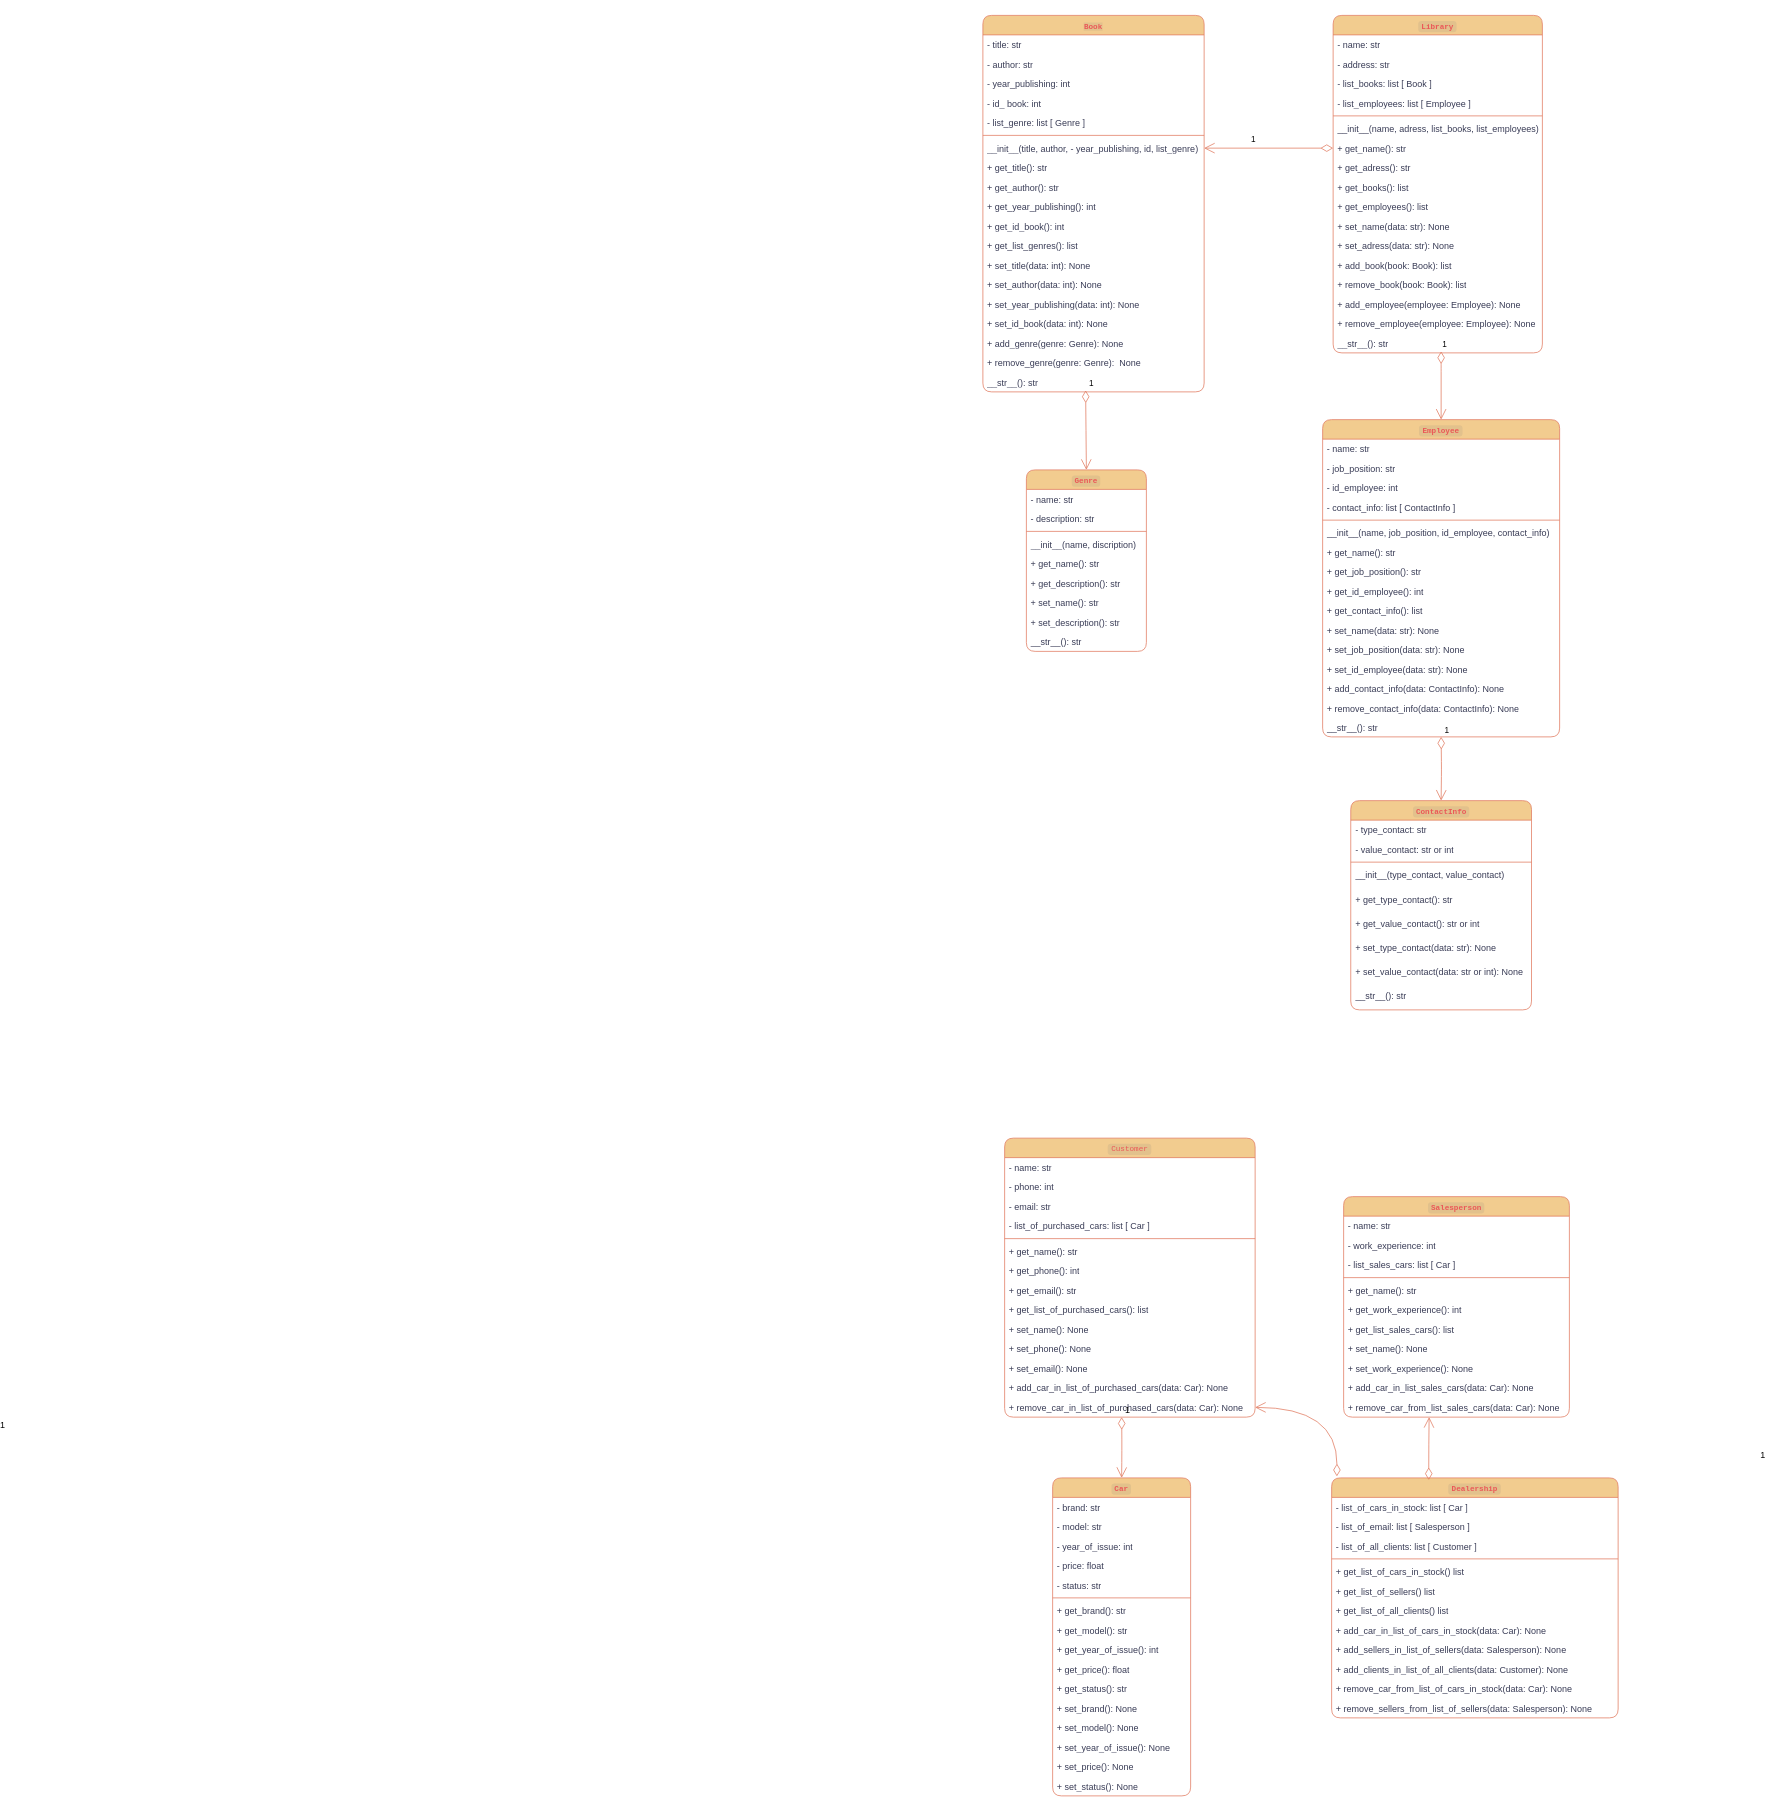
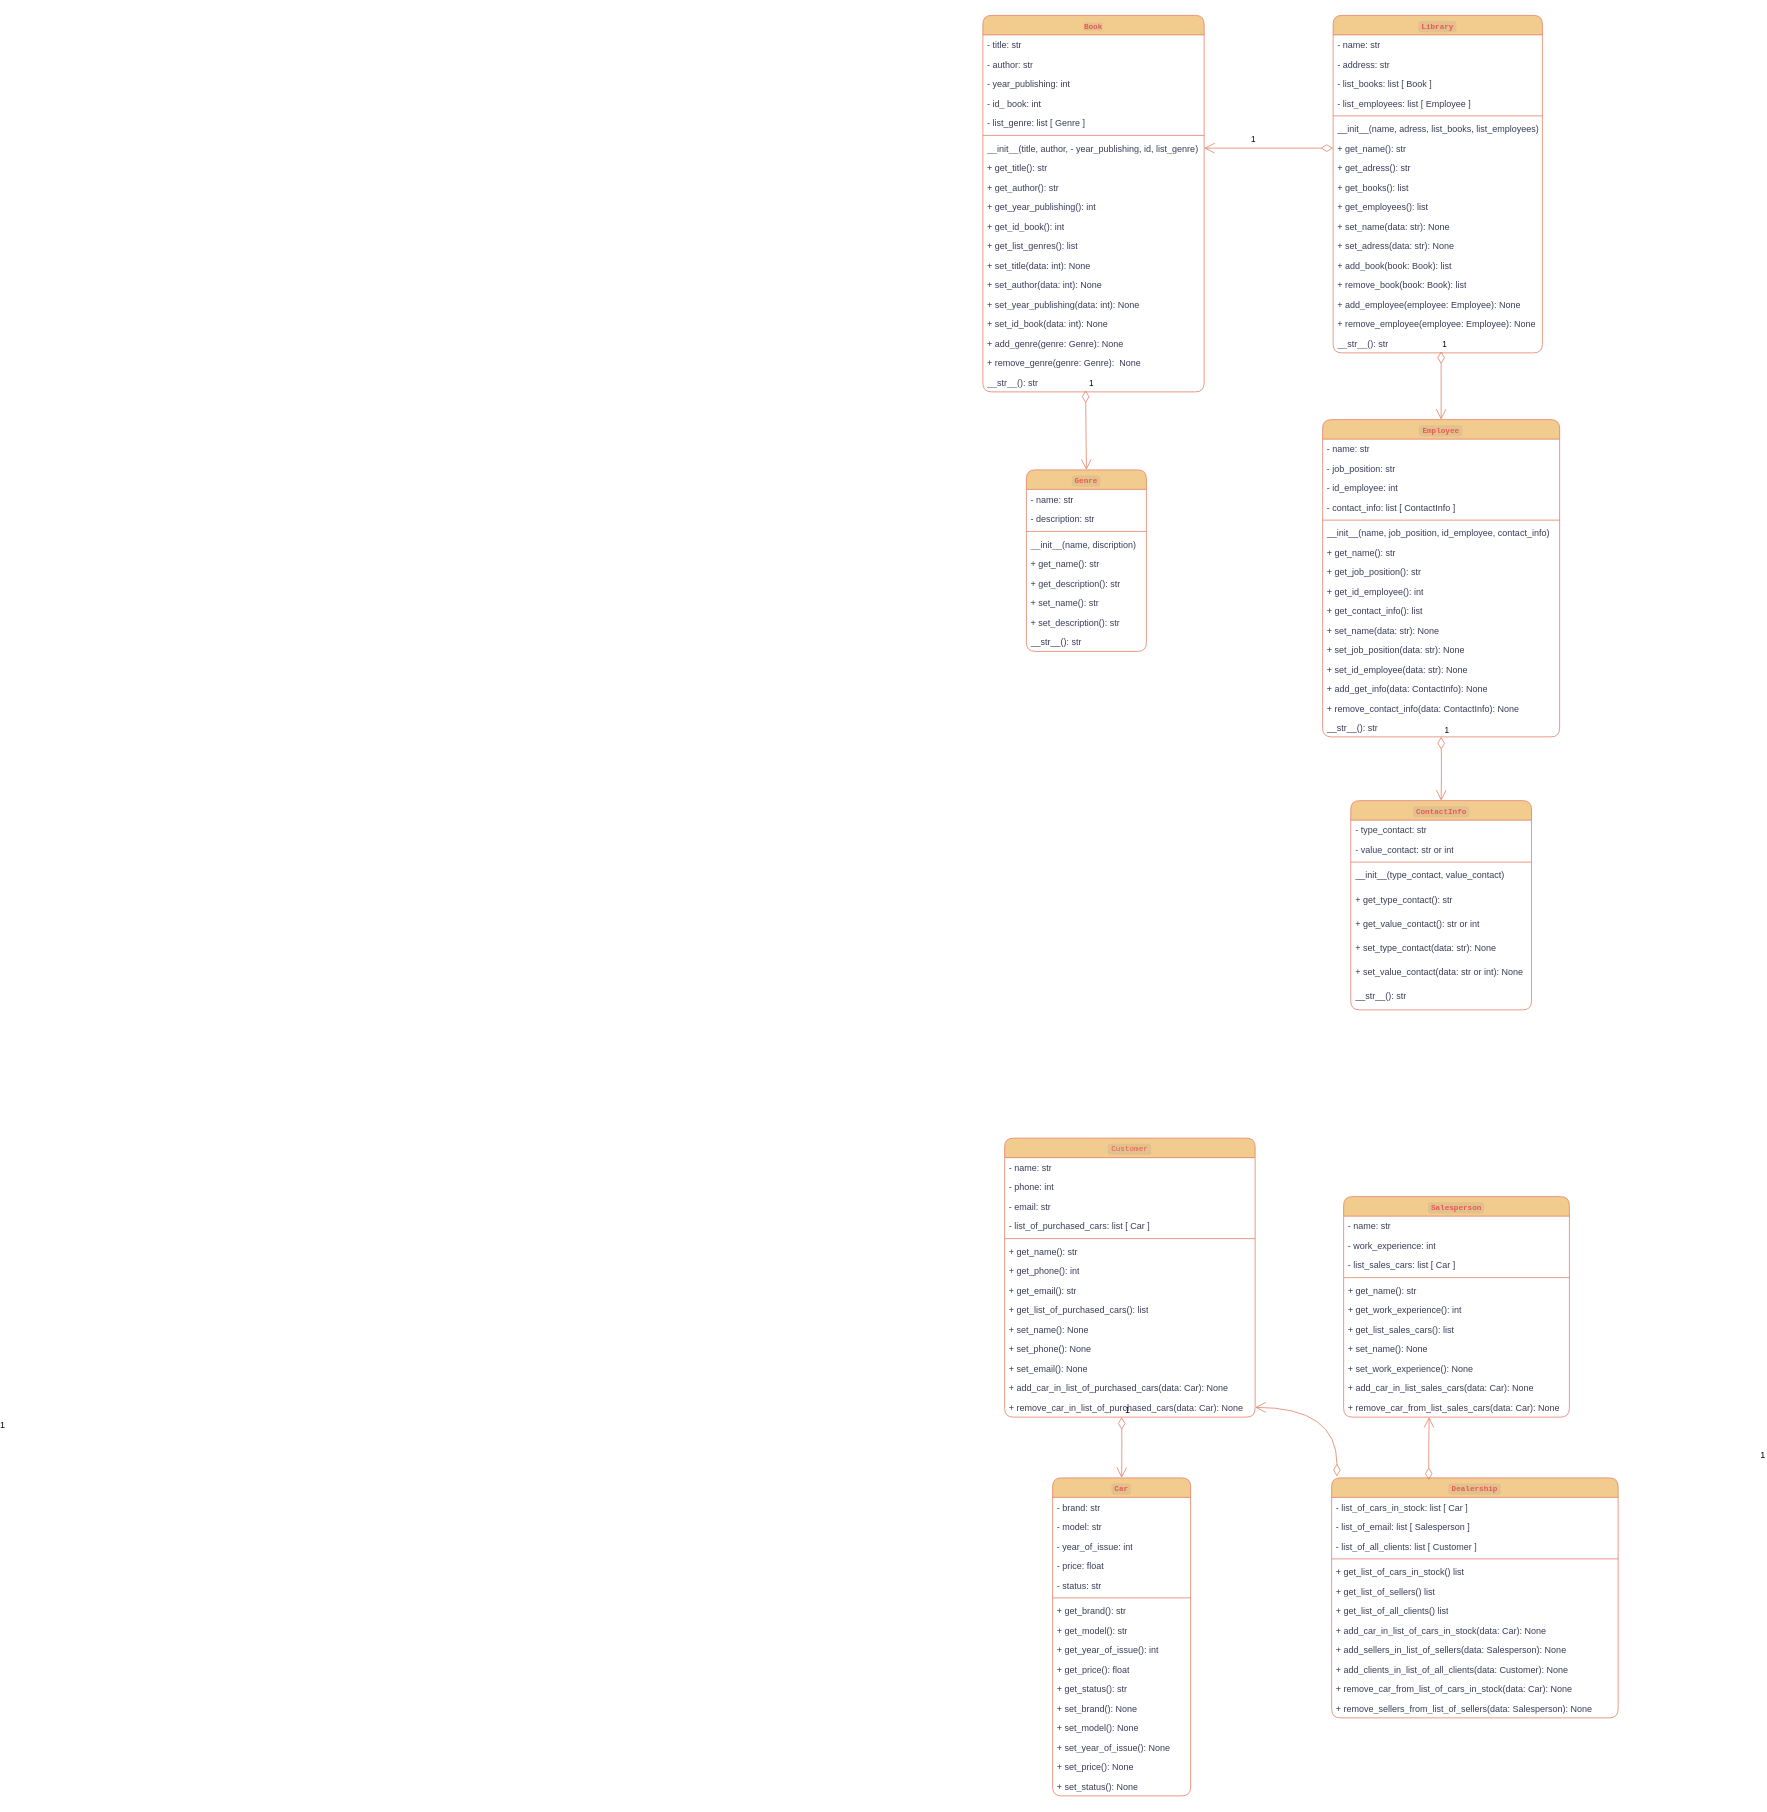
(1428, 690) -> (1418, 690)
